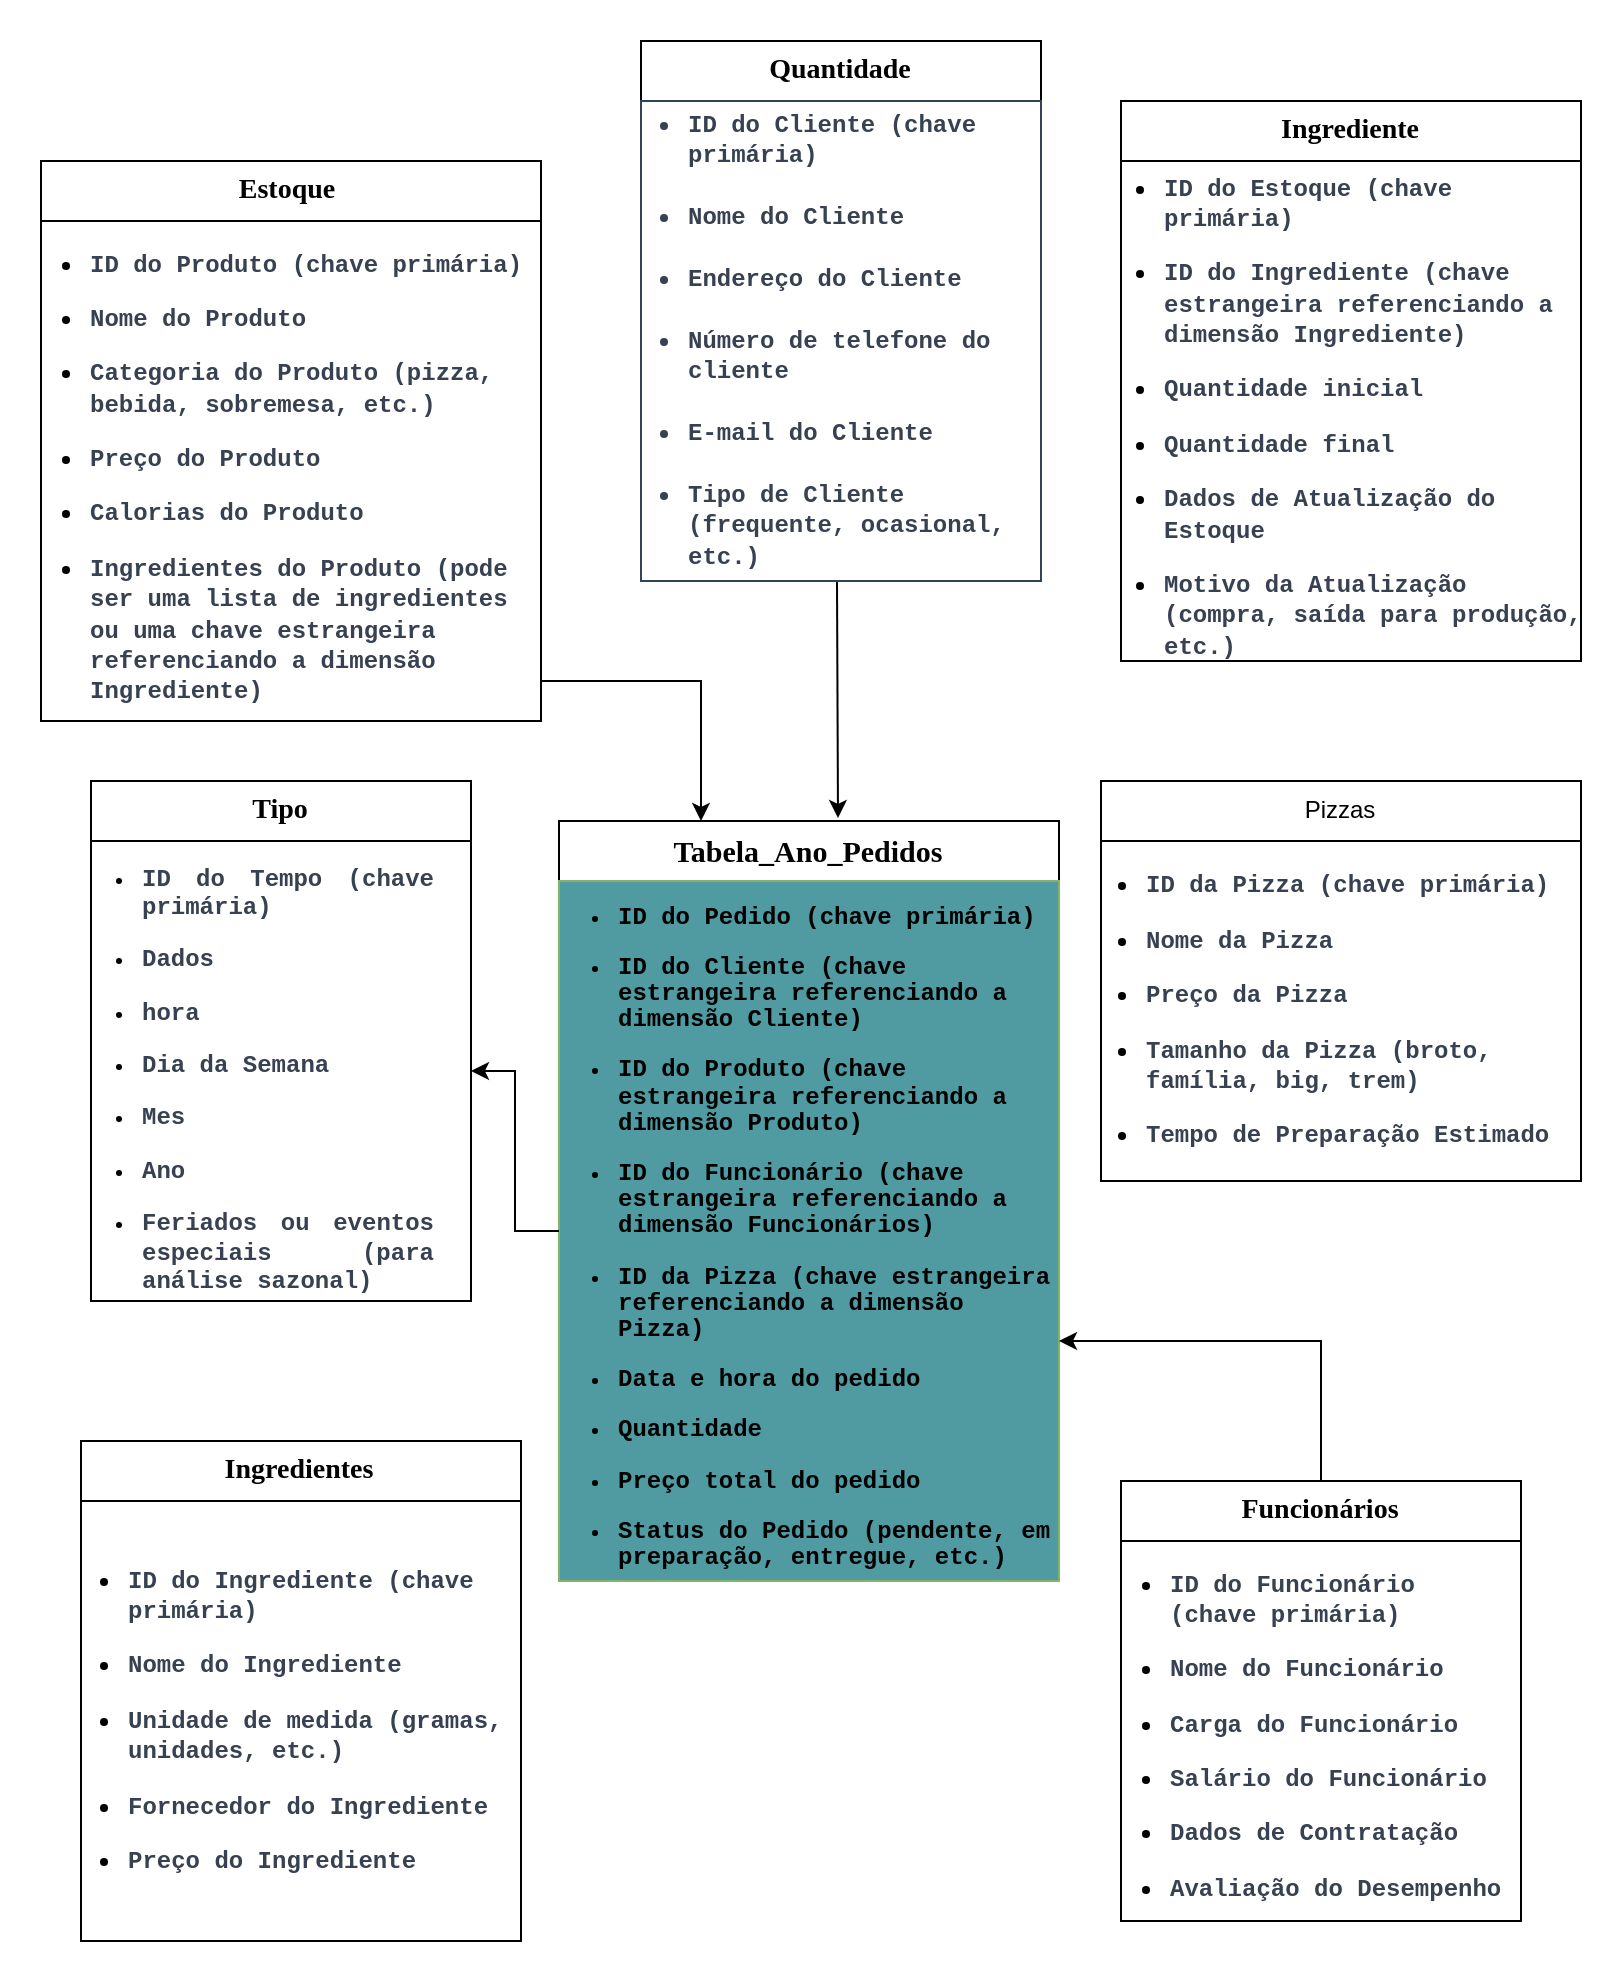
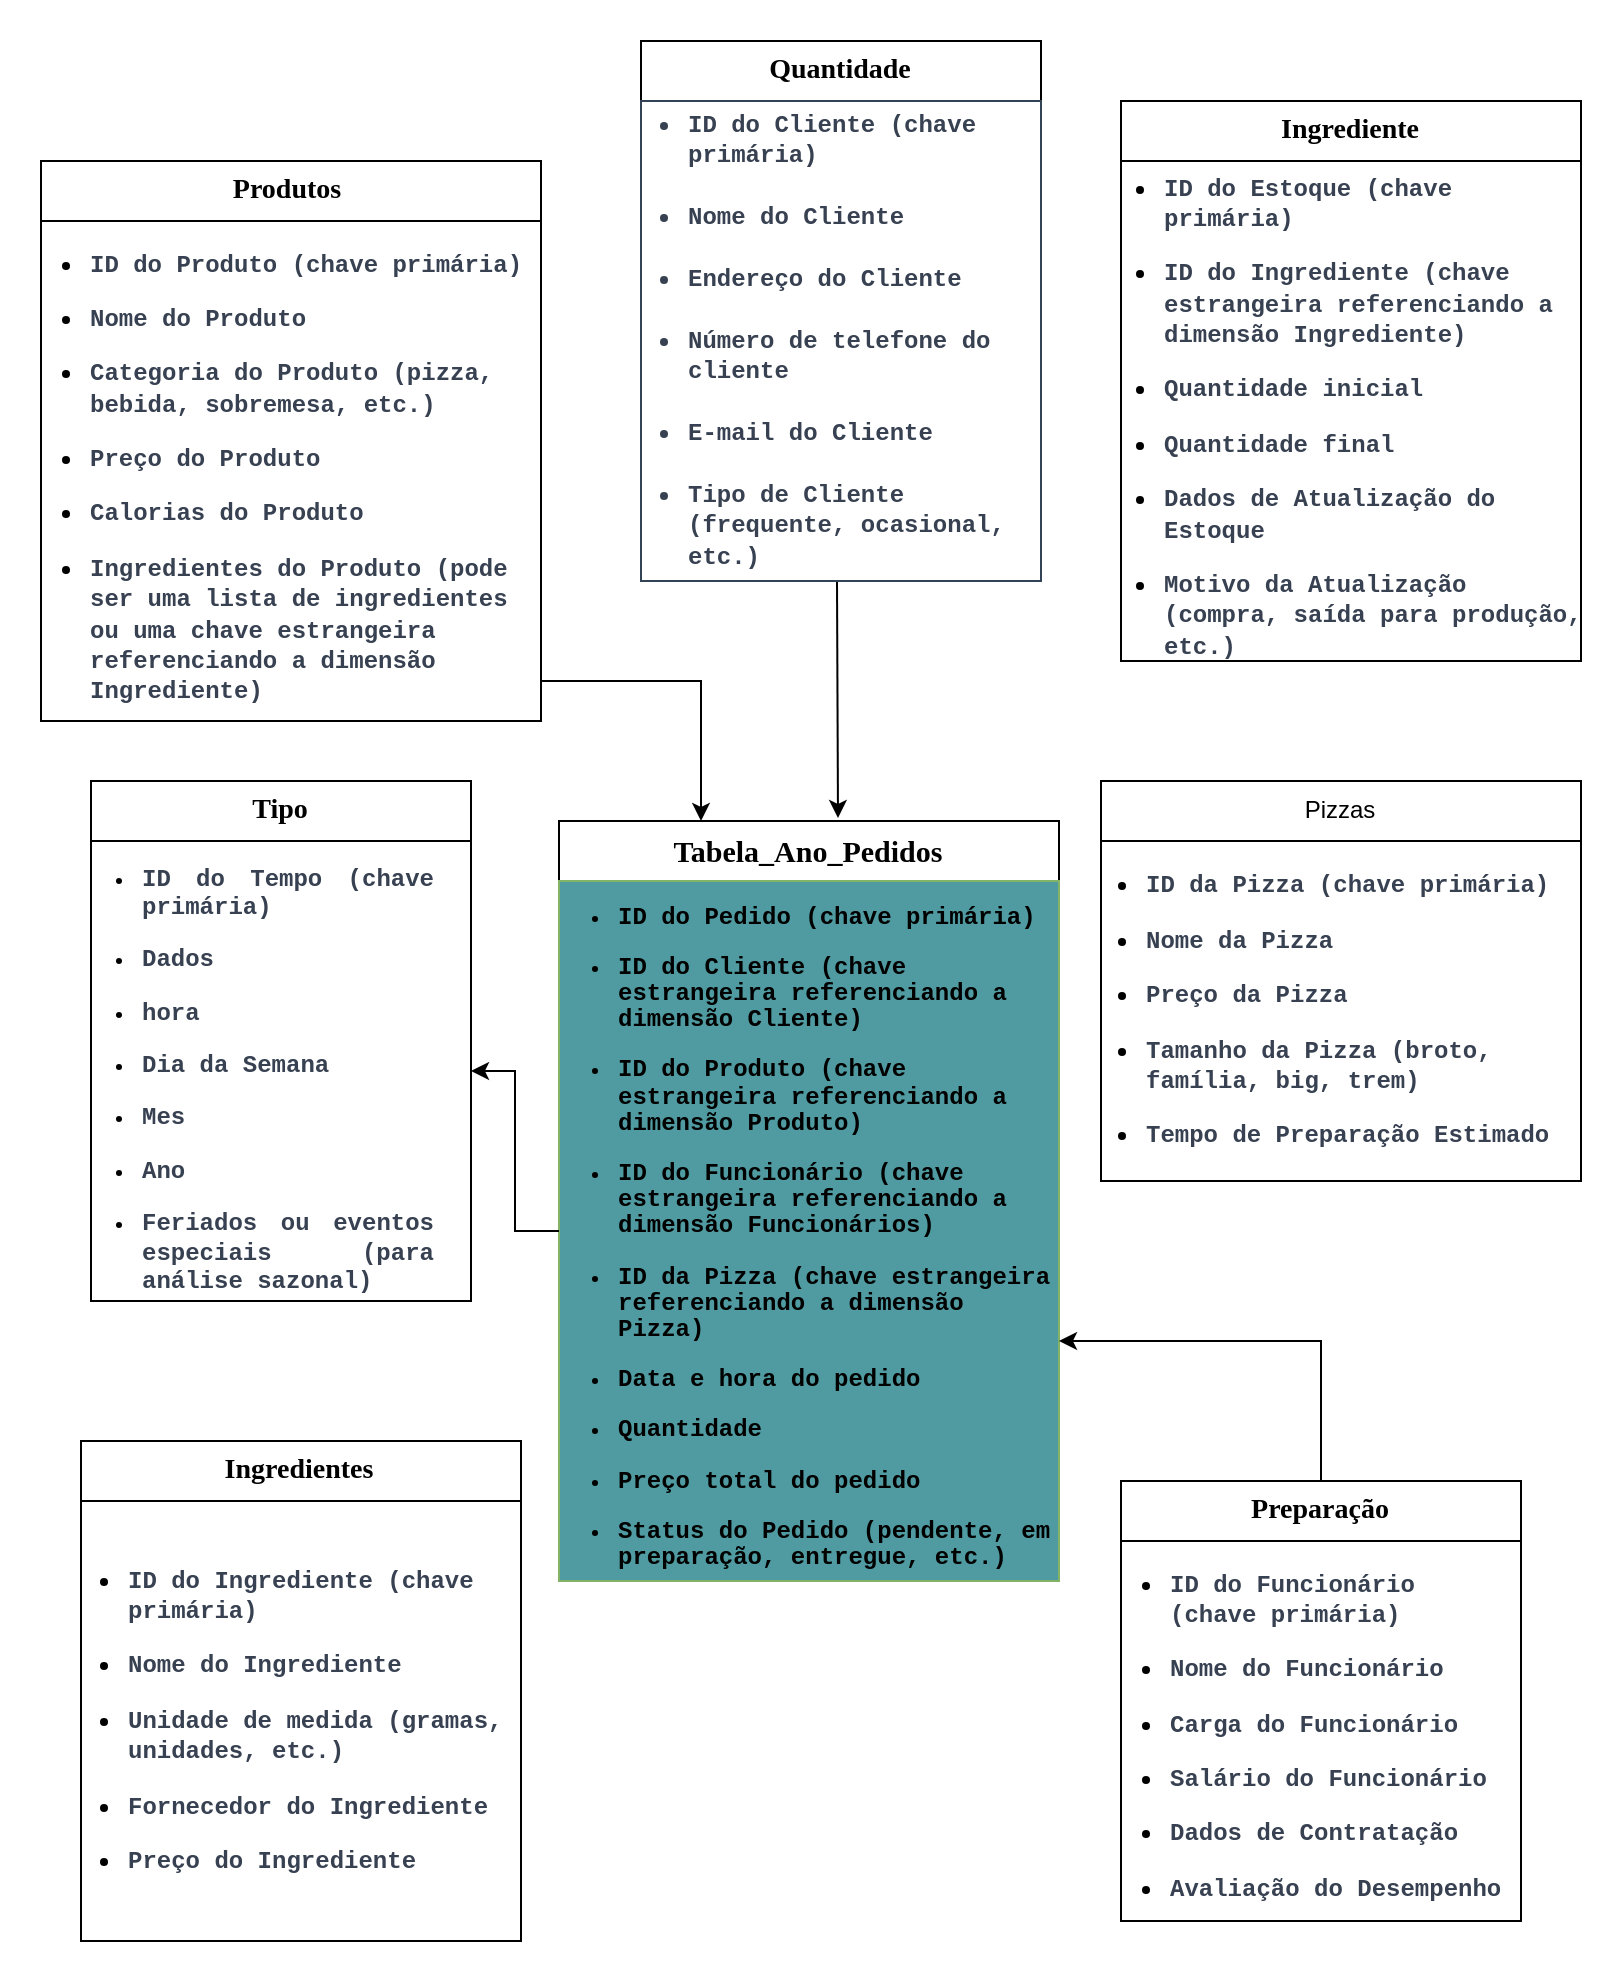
(288, 191) -> (288, 191)
(1321, 1511) -> (1321, 1511)
